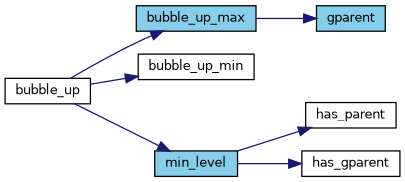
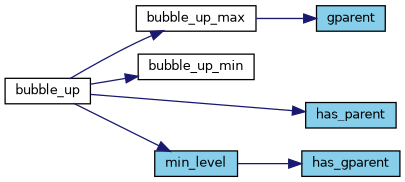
(196, 18) -> (196, 18)
(351, 115) -> (351, 115)
(267, 141) -> (192, 103)
(351, 164) -> (351, 164)
